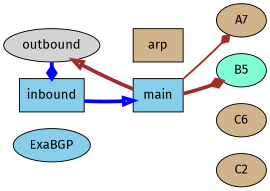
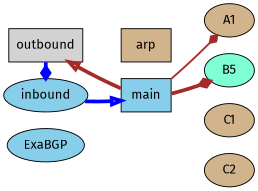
(241, 20) -> (229, 20)
(52, 45) -> (46, 45)
(52, 95) -> (46, 95)
(241, 120) -> (229, 120)
